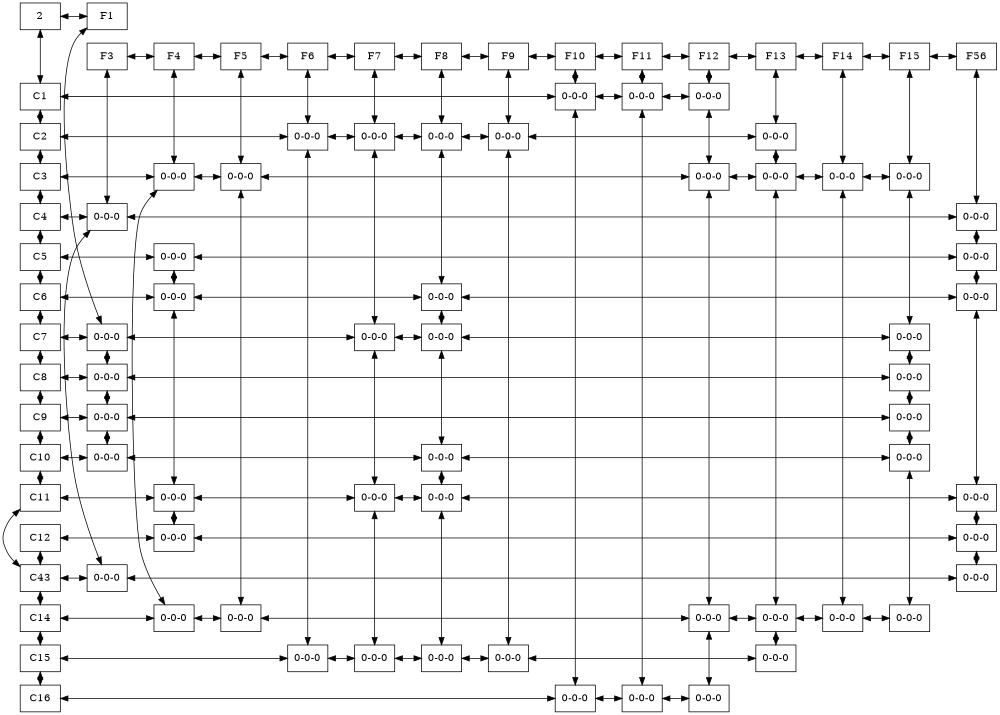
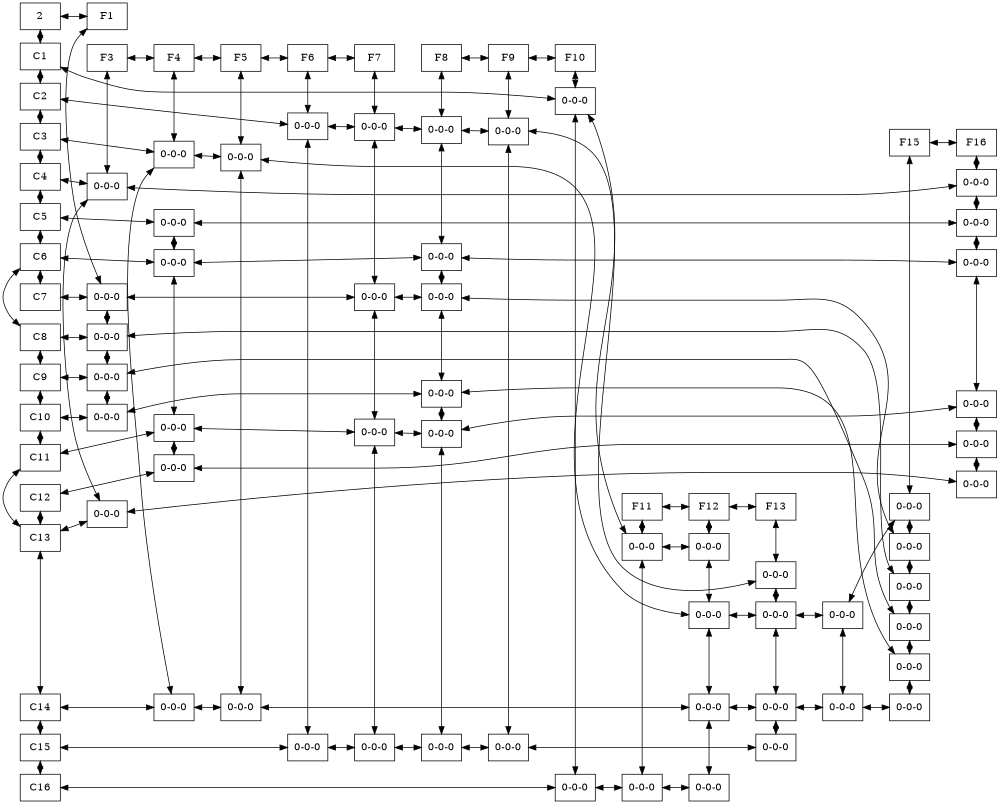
(408, 56) -> none
(609, 56) -> none
(843, 56) -> none
(977, 56) -> (977, 143)
(40, 356) -> (3, 297)
(40, 578) -> (40, 538)
